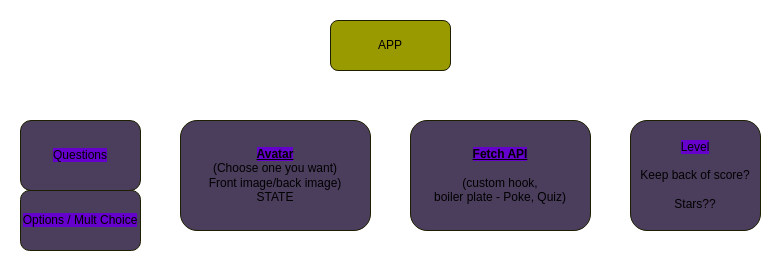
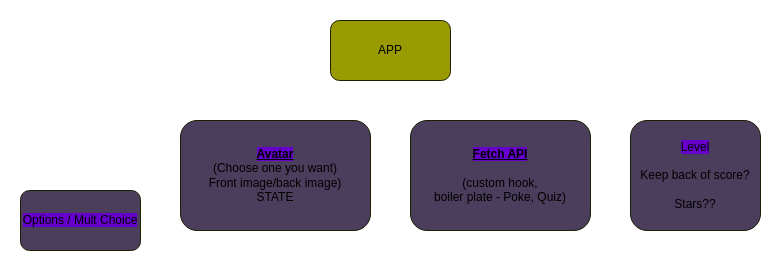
(391, 46) -> (391, 51)
(81, 156) -> none
